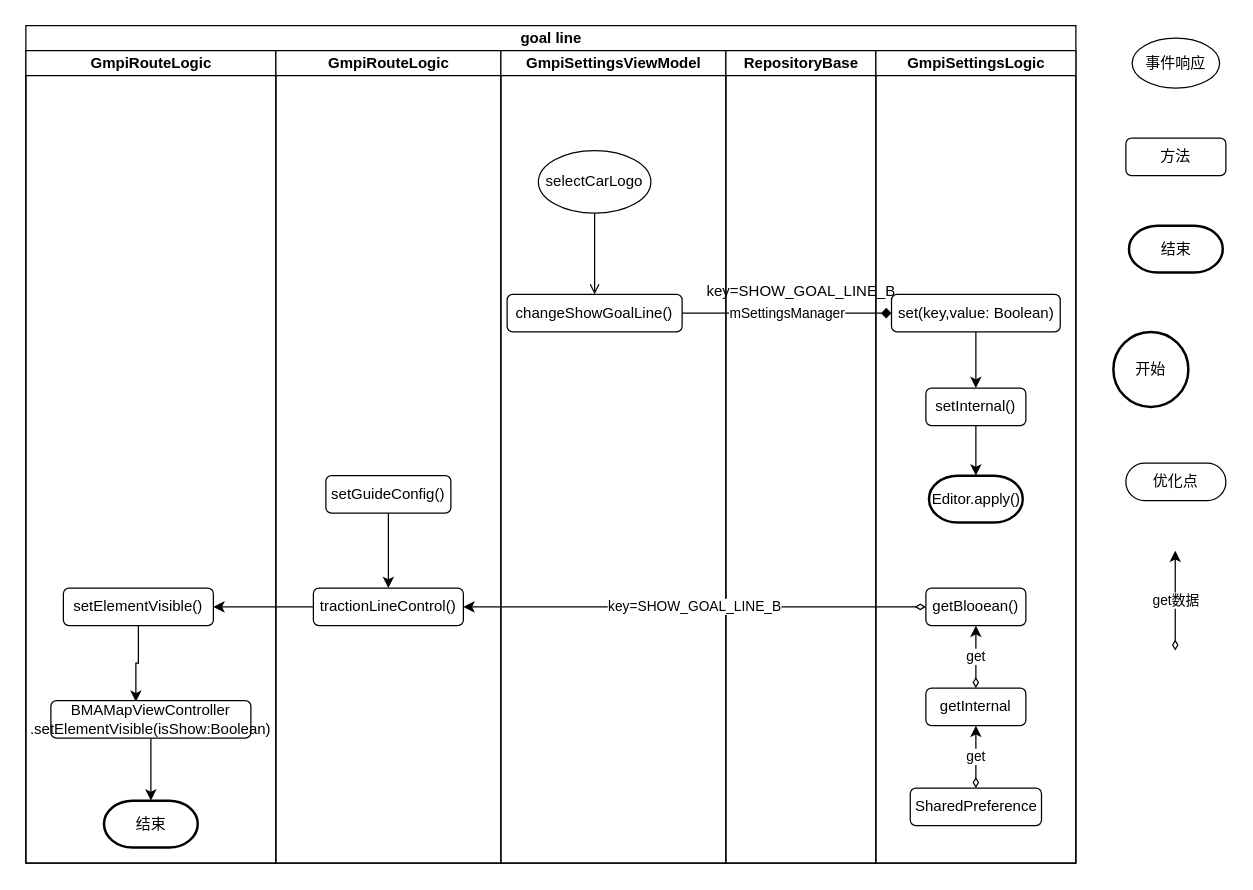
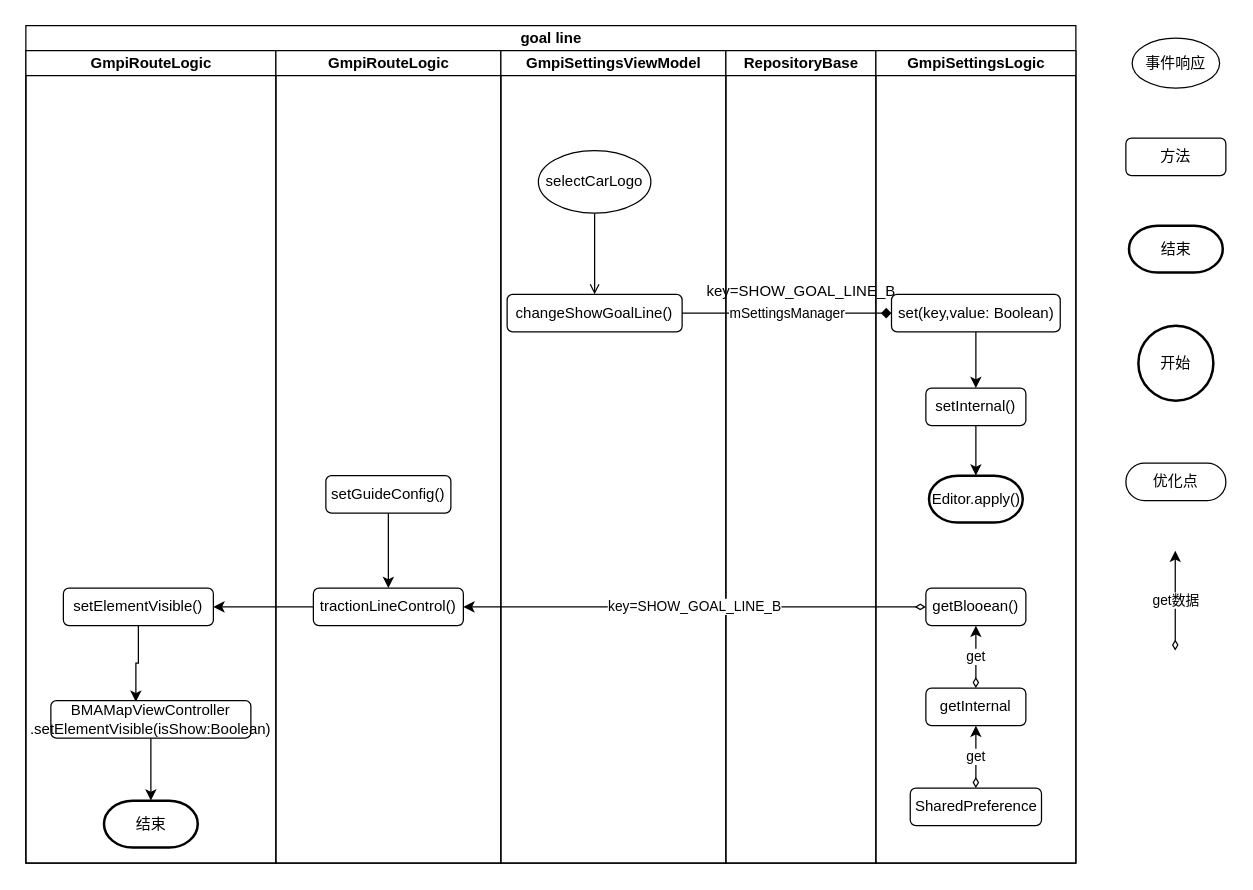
(1151, 369) -> (1176, 363)
